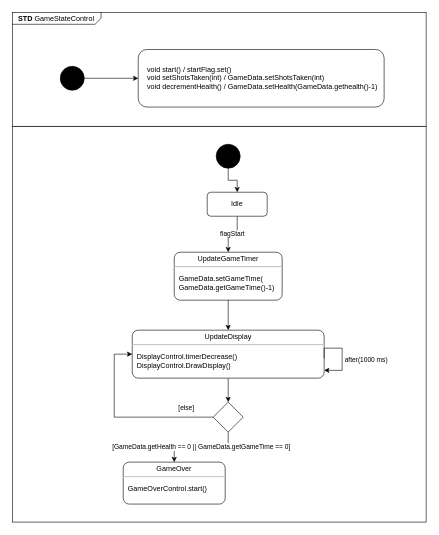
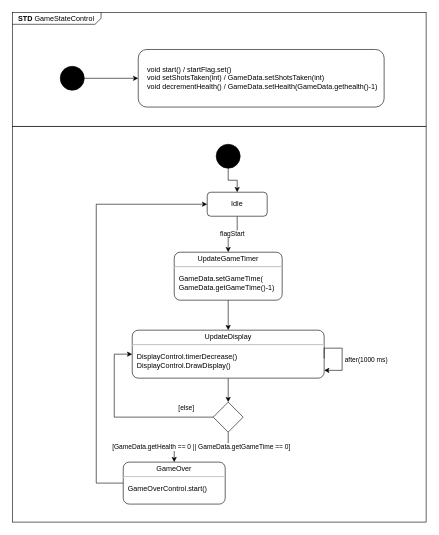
none -> (96, 483)
